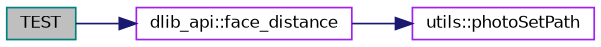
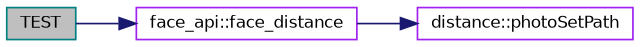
(244, 24) -> (247, 24)
(503, 24) -> (525, 24)
